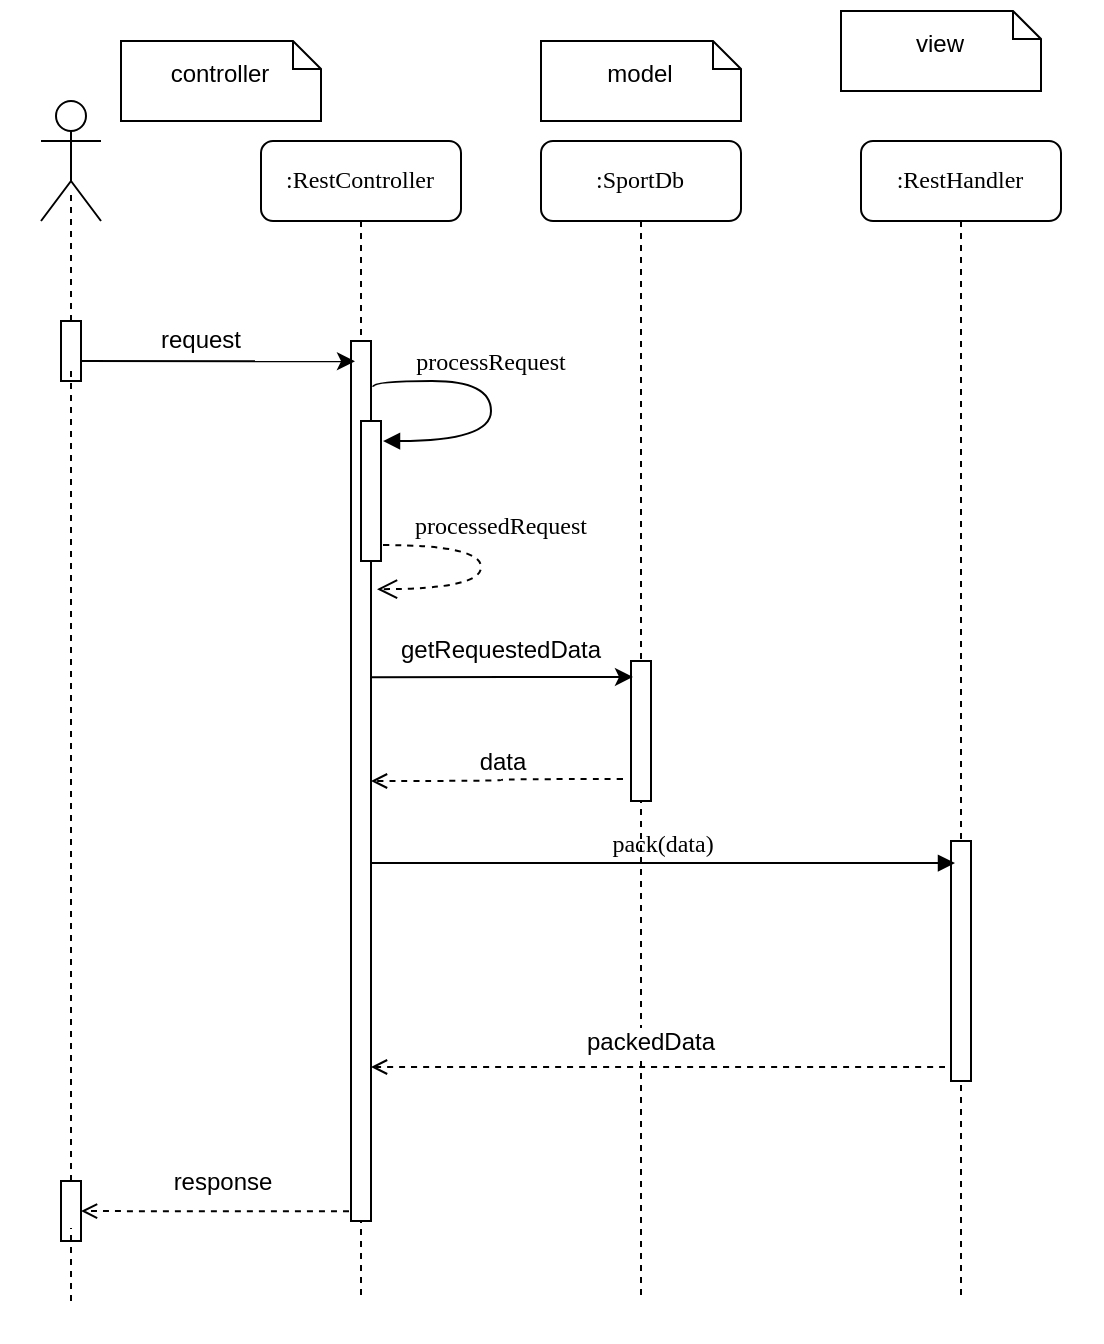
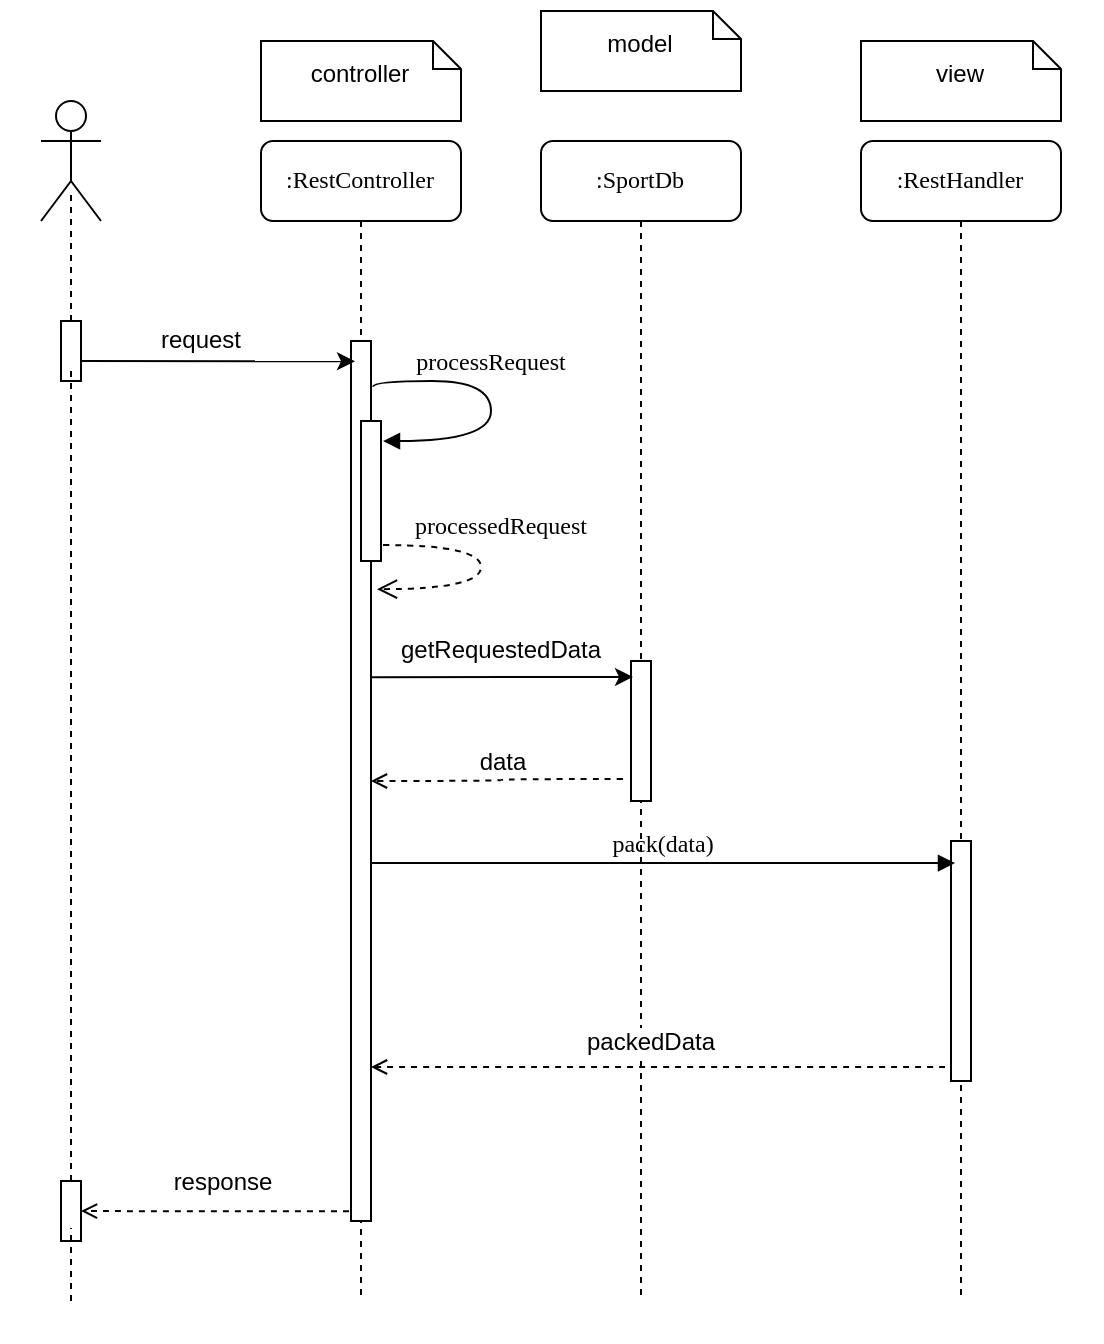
(941, 51) -> (961, 81)
(221, 81) -> (361, 81)
(641, 81) -> (641, 51)
